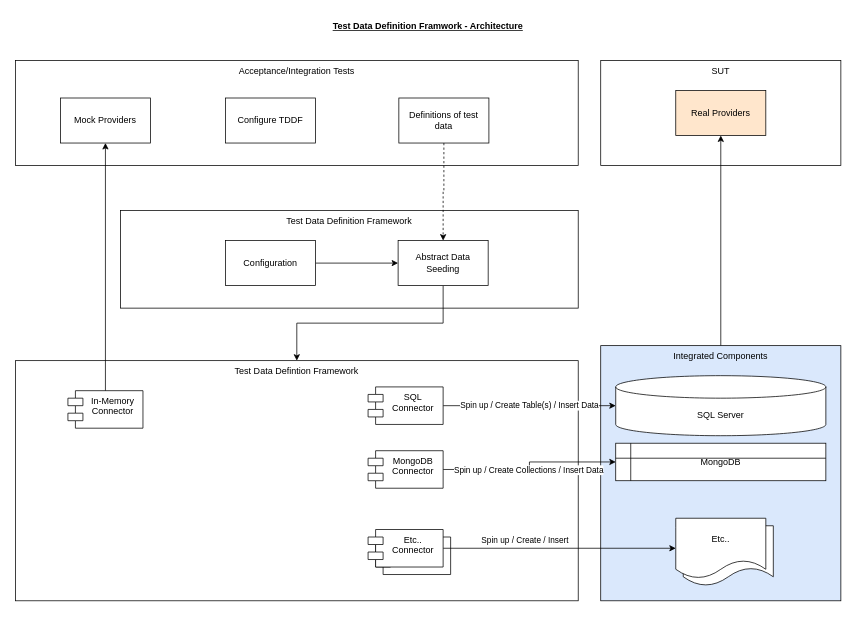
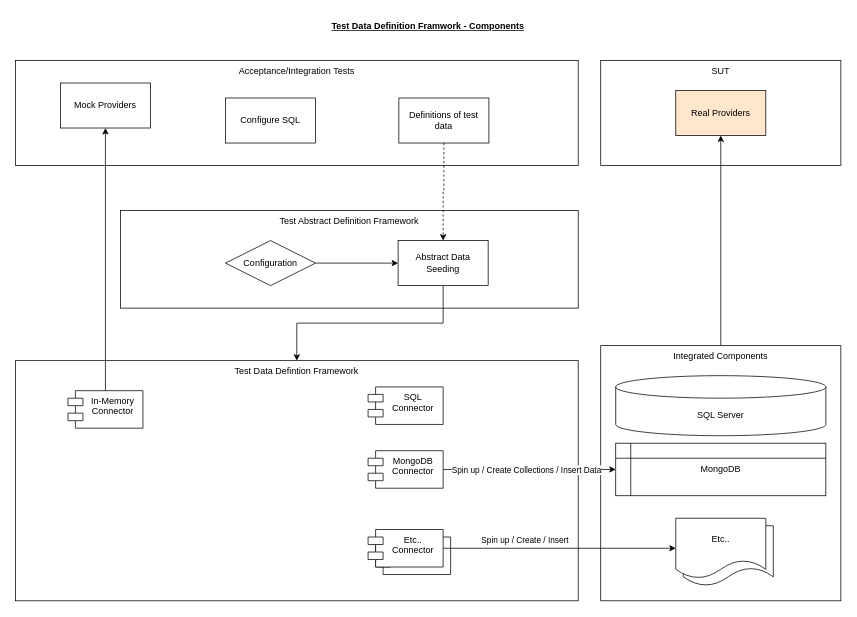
(428, 27) -> (428, 27)
(105, 120) -> (105, 105)
(270, 120) -> (270, 120)
(349, 221) -> (349, 221)
(270, 263) -> (270, 263)
(720, 356) -> (720, 356)
(526, 405) -> none
(720, 462) -> (720, 469)
